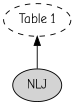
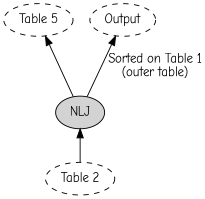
(37, 20) -> (38, 20)
none -> (123, 20)
none -> (80, 179)
